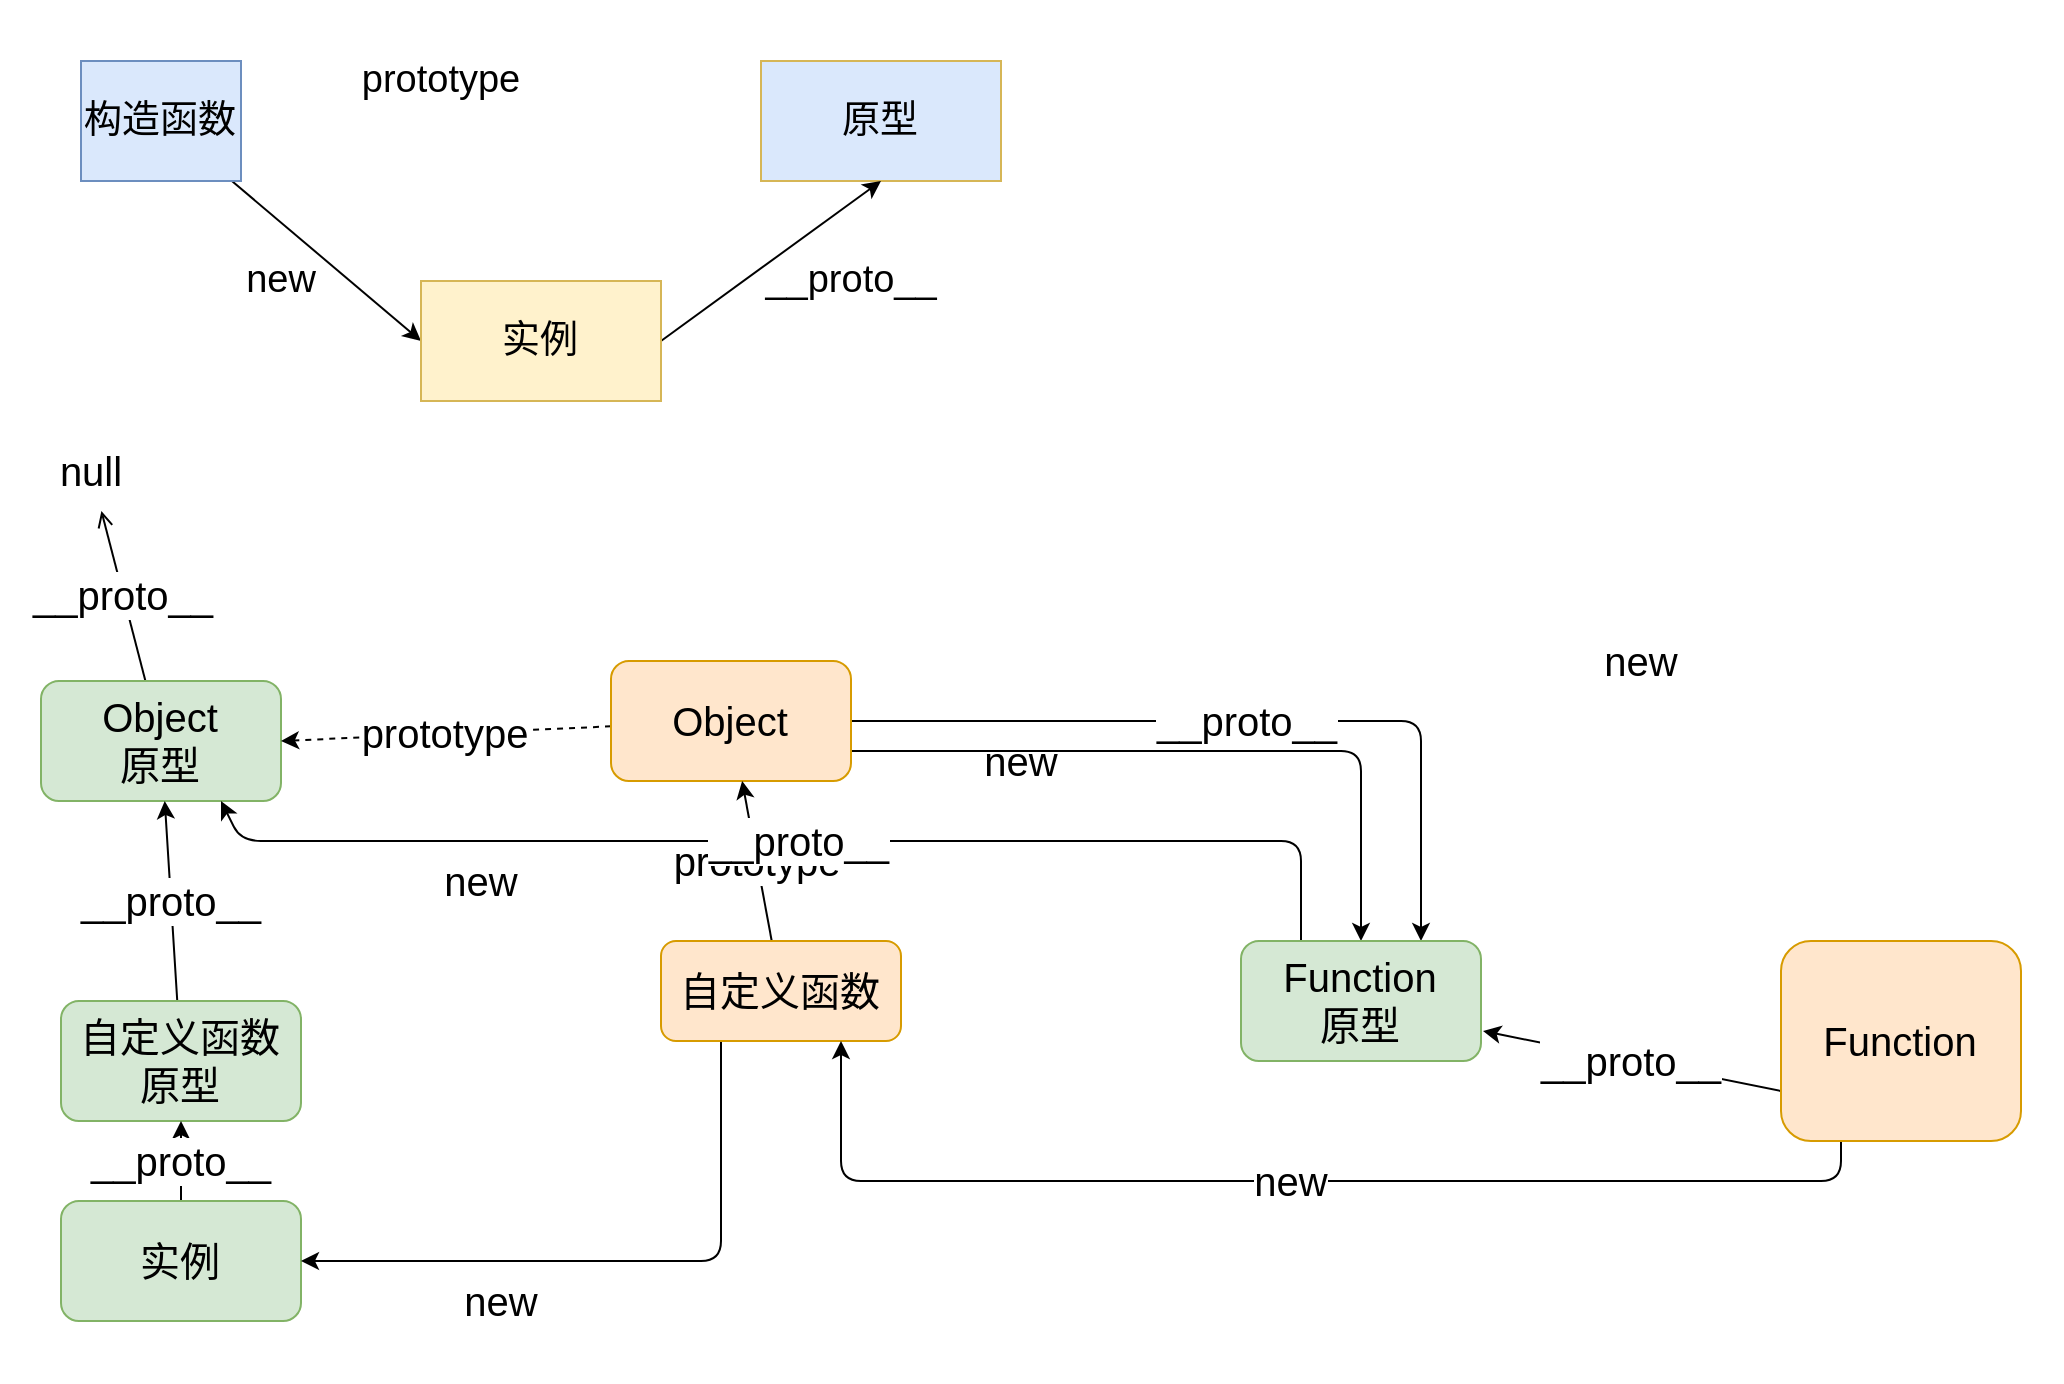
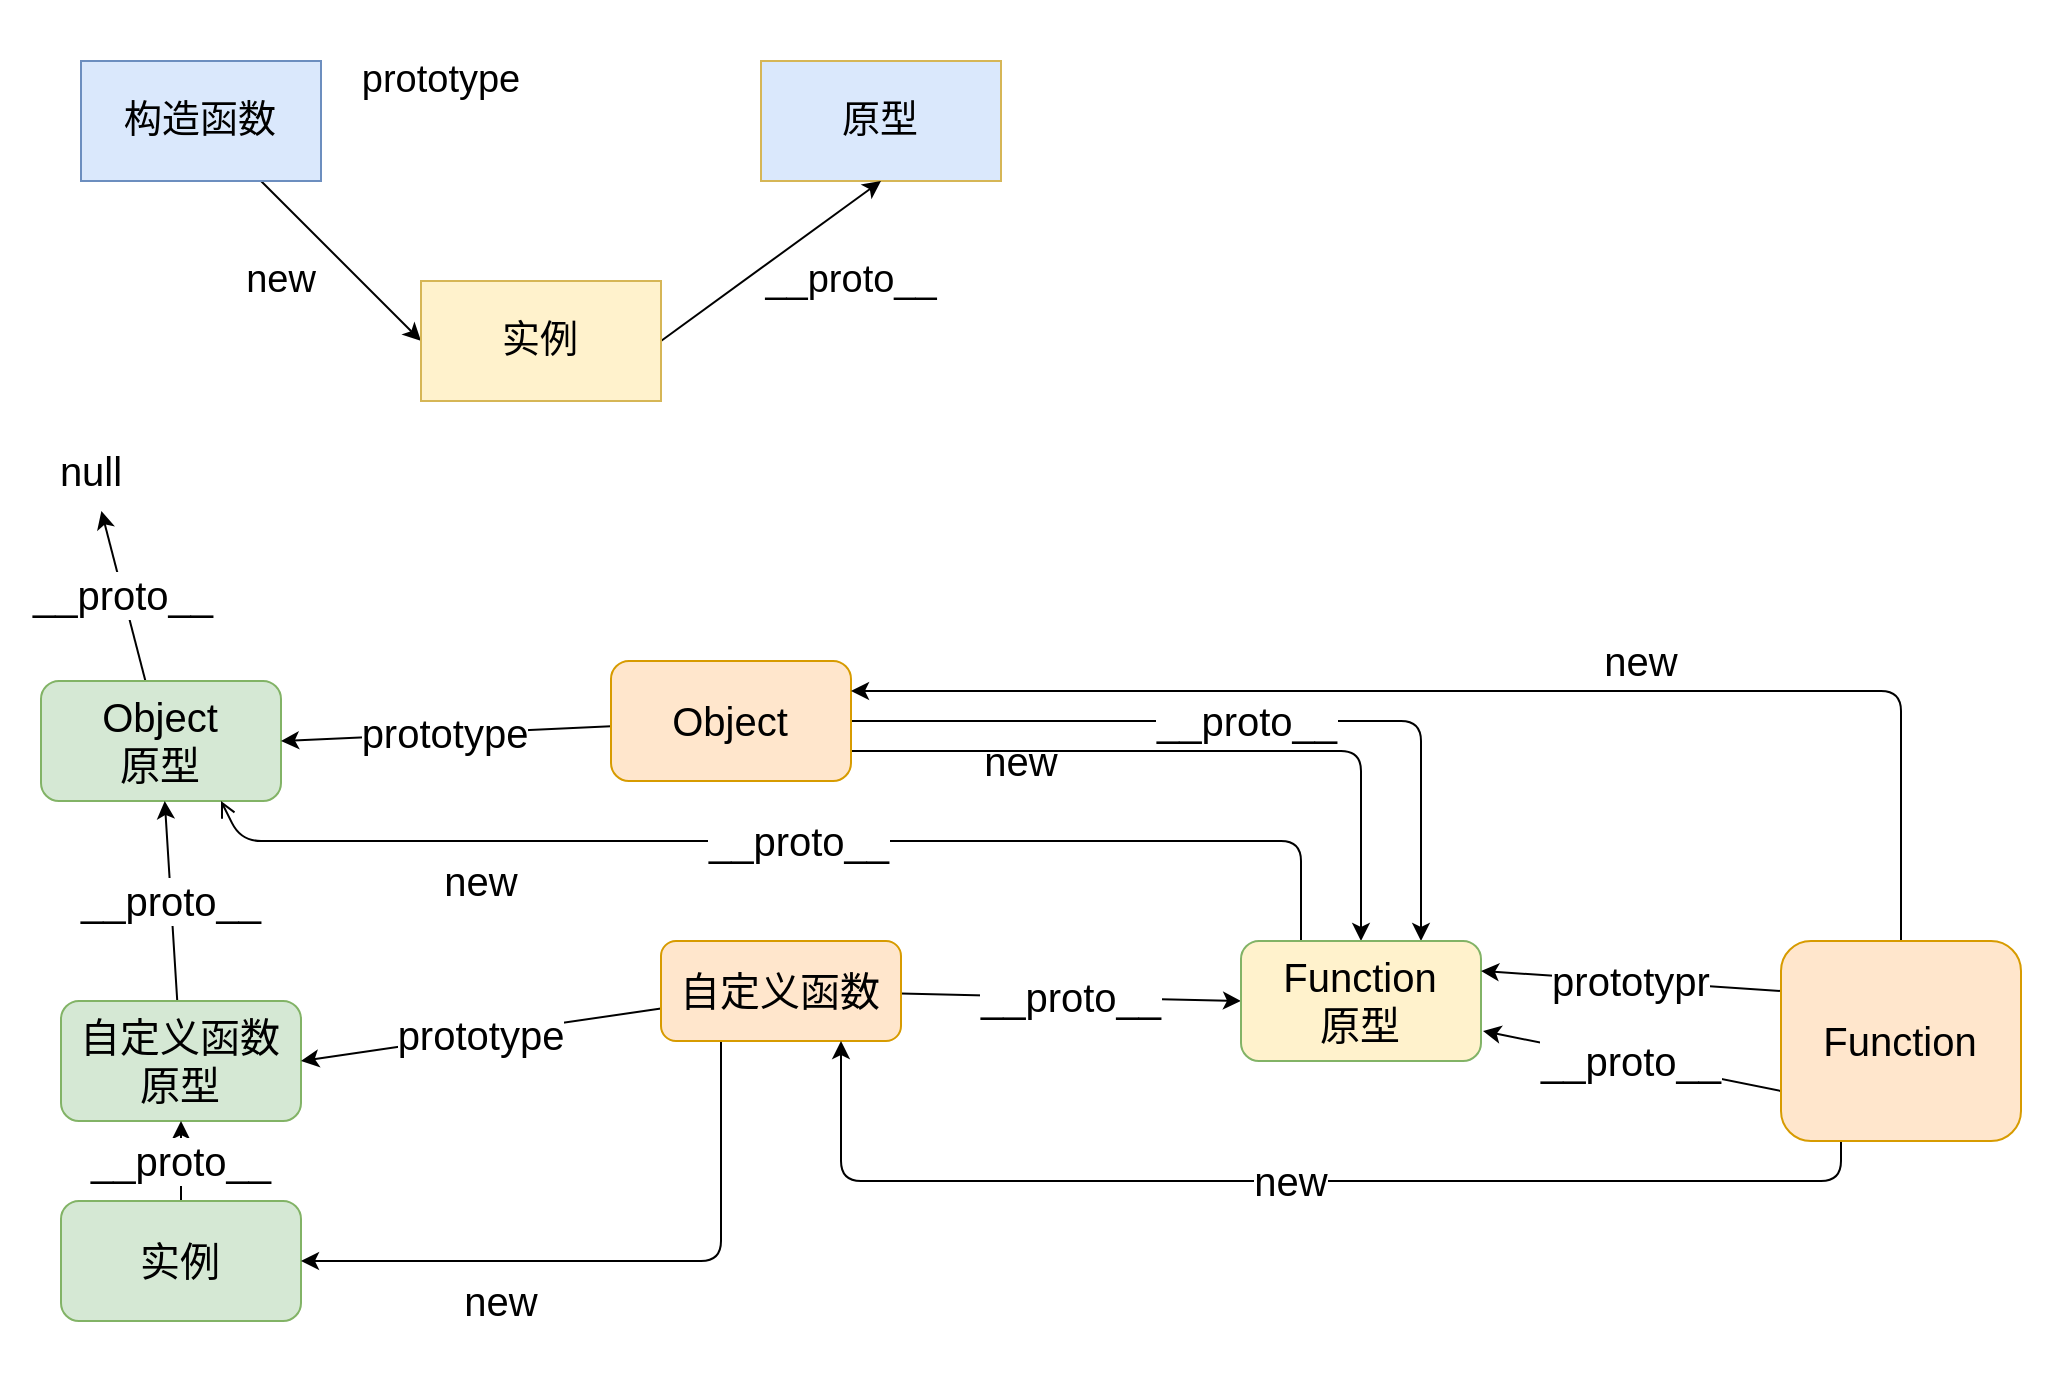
(161, 121) -> (201, 121)
(104, 521) -> (105, 525)
none -> (1501, 691)
(566, 728) -> (566, 728)
(228, 814) -> (226, 810)
(766, 912) -> (377, 1050)
none -> (1638, 981)
none -> (941, 994)
(1361, 1001) -> (1361, 1001)
